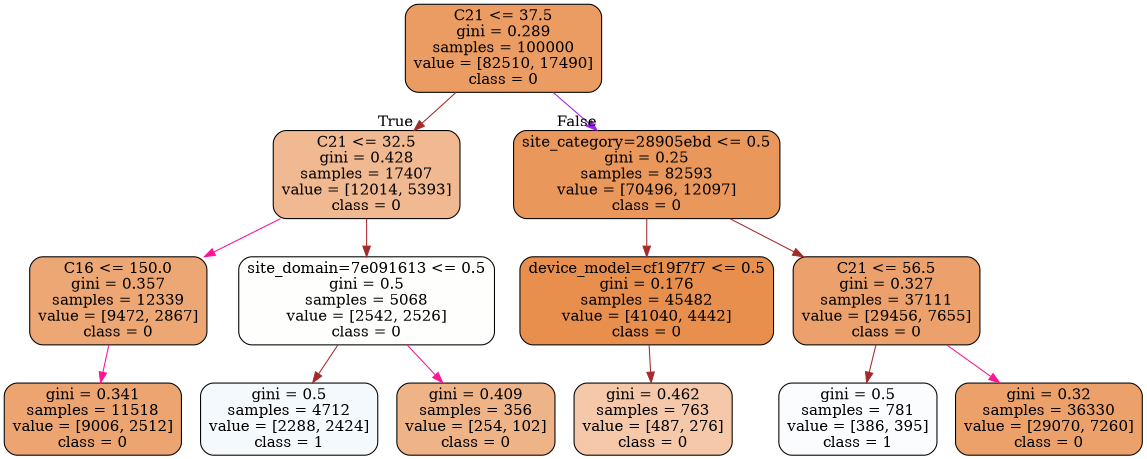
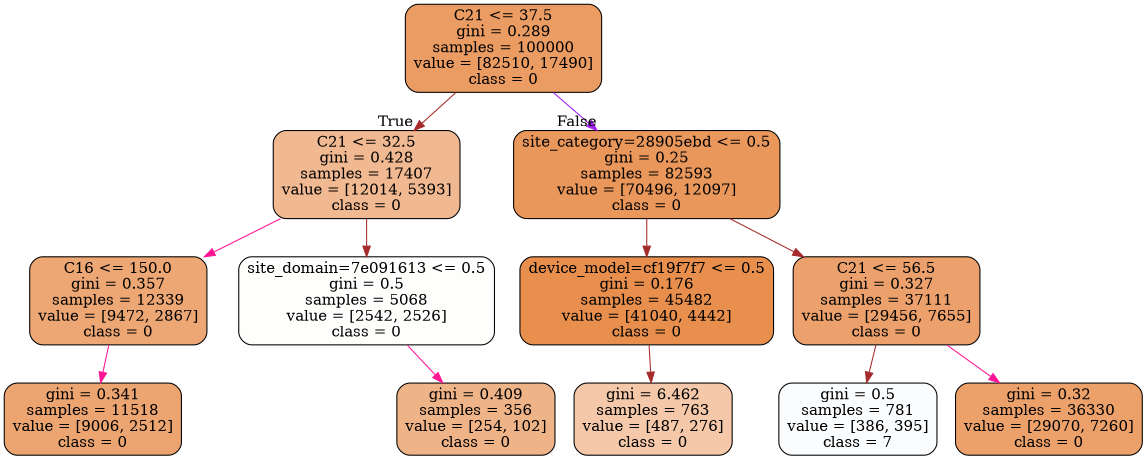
(289, 419) -> none
(653, 419) -> (653, 419)
(858, 419) -> (858, 419)
